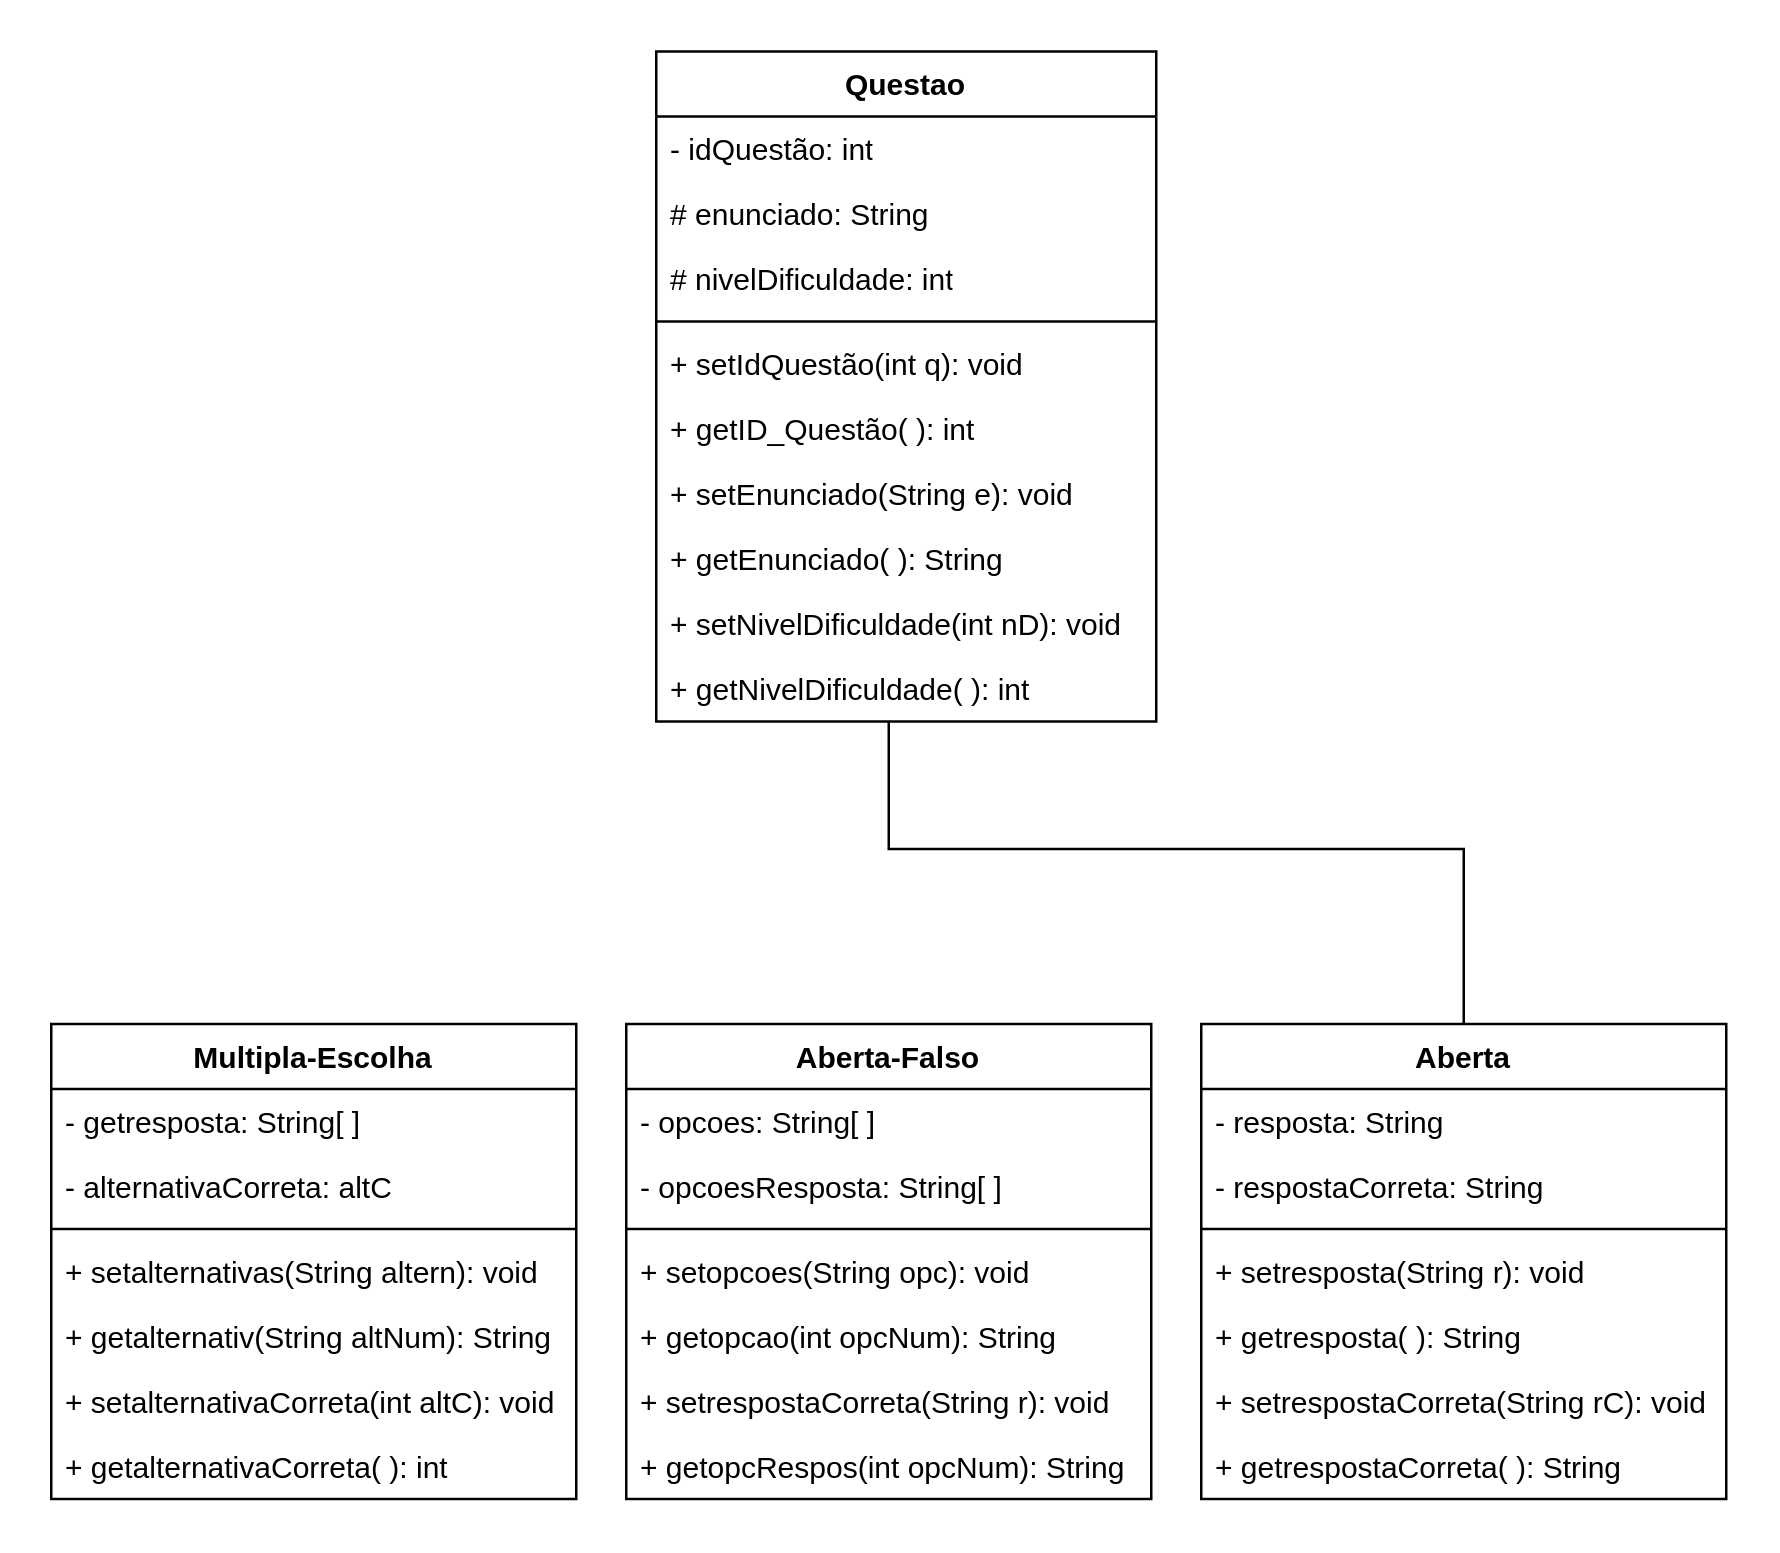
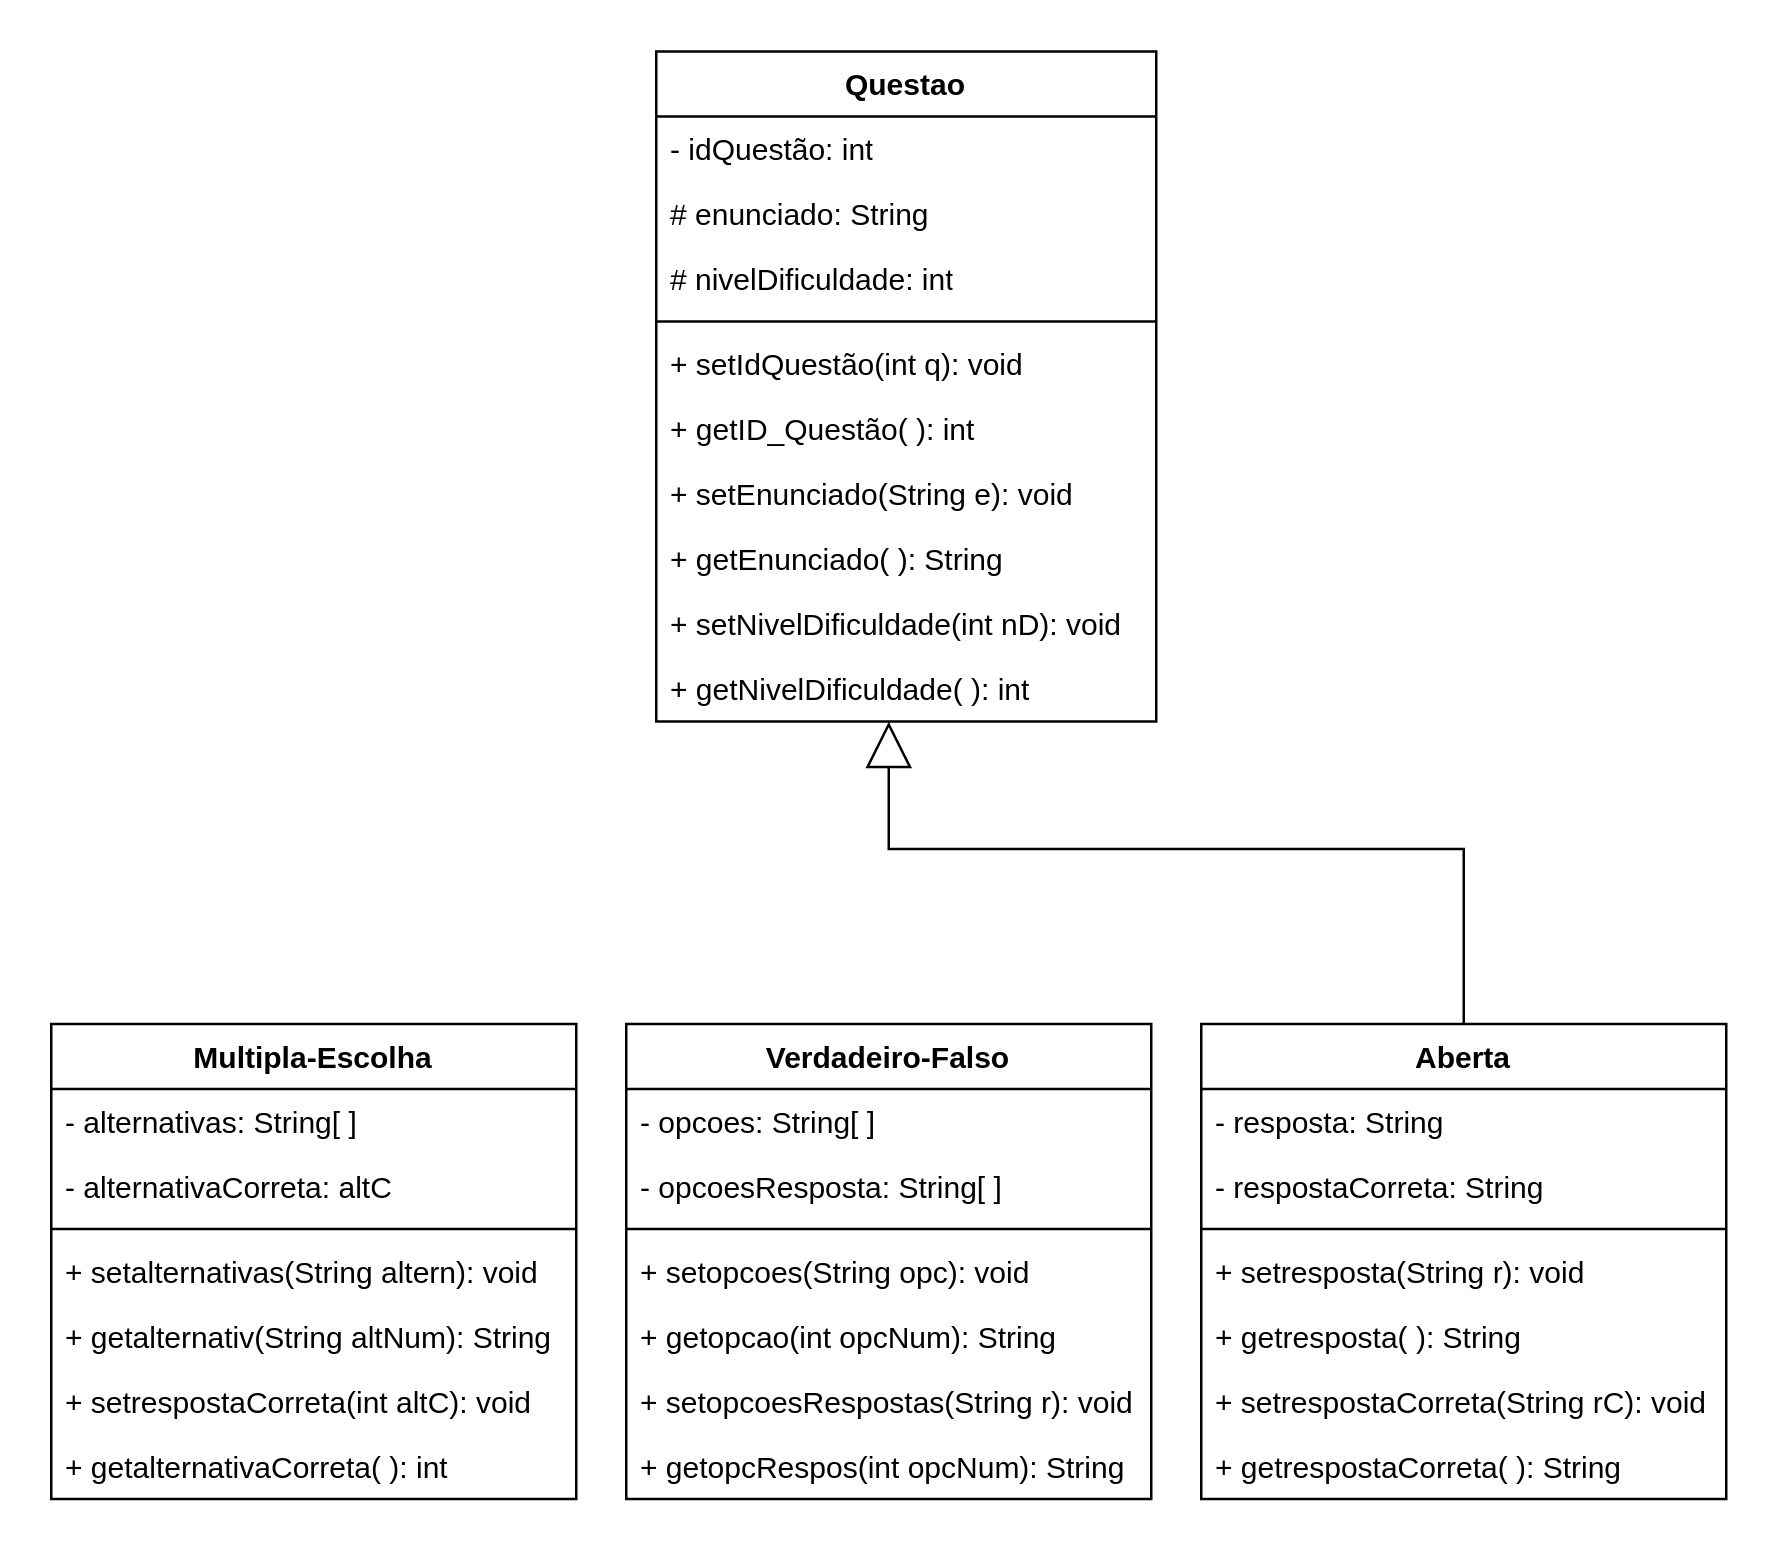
(889, 748) -> (889, 768)
(889, 1059) -> (889, 1059)
(248, 1124) -> (249, 1124)
(316, 1422) -> (316, 1422)
(891, 1422) -> (891, 1422)
